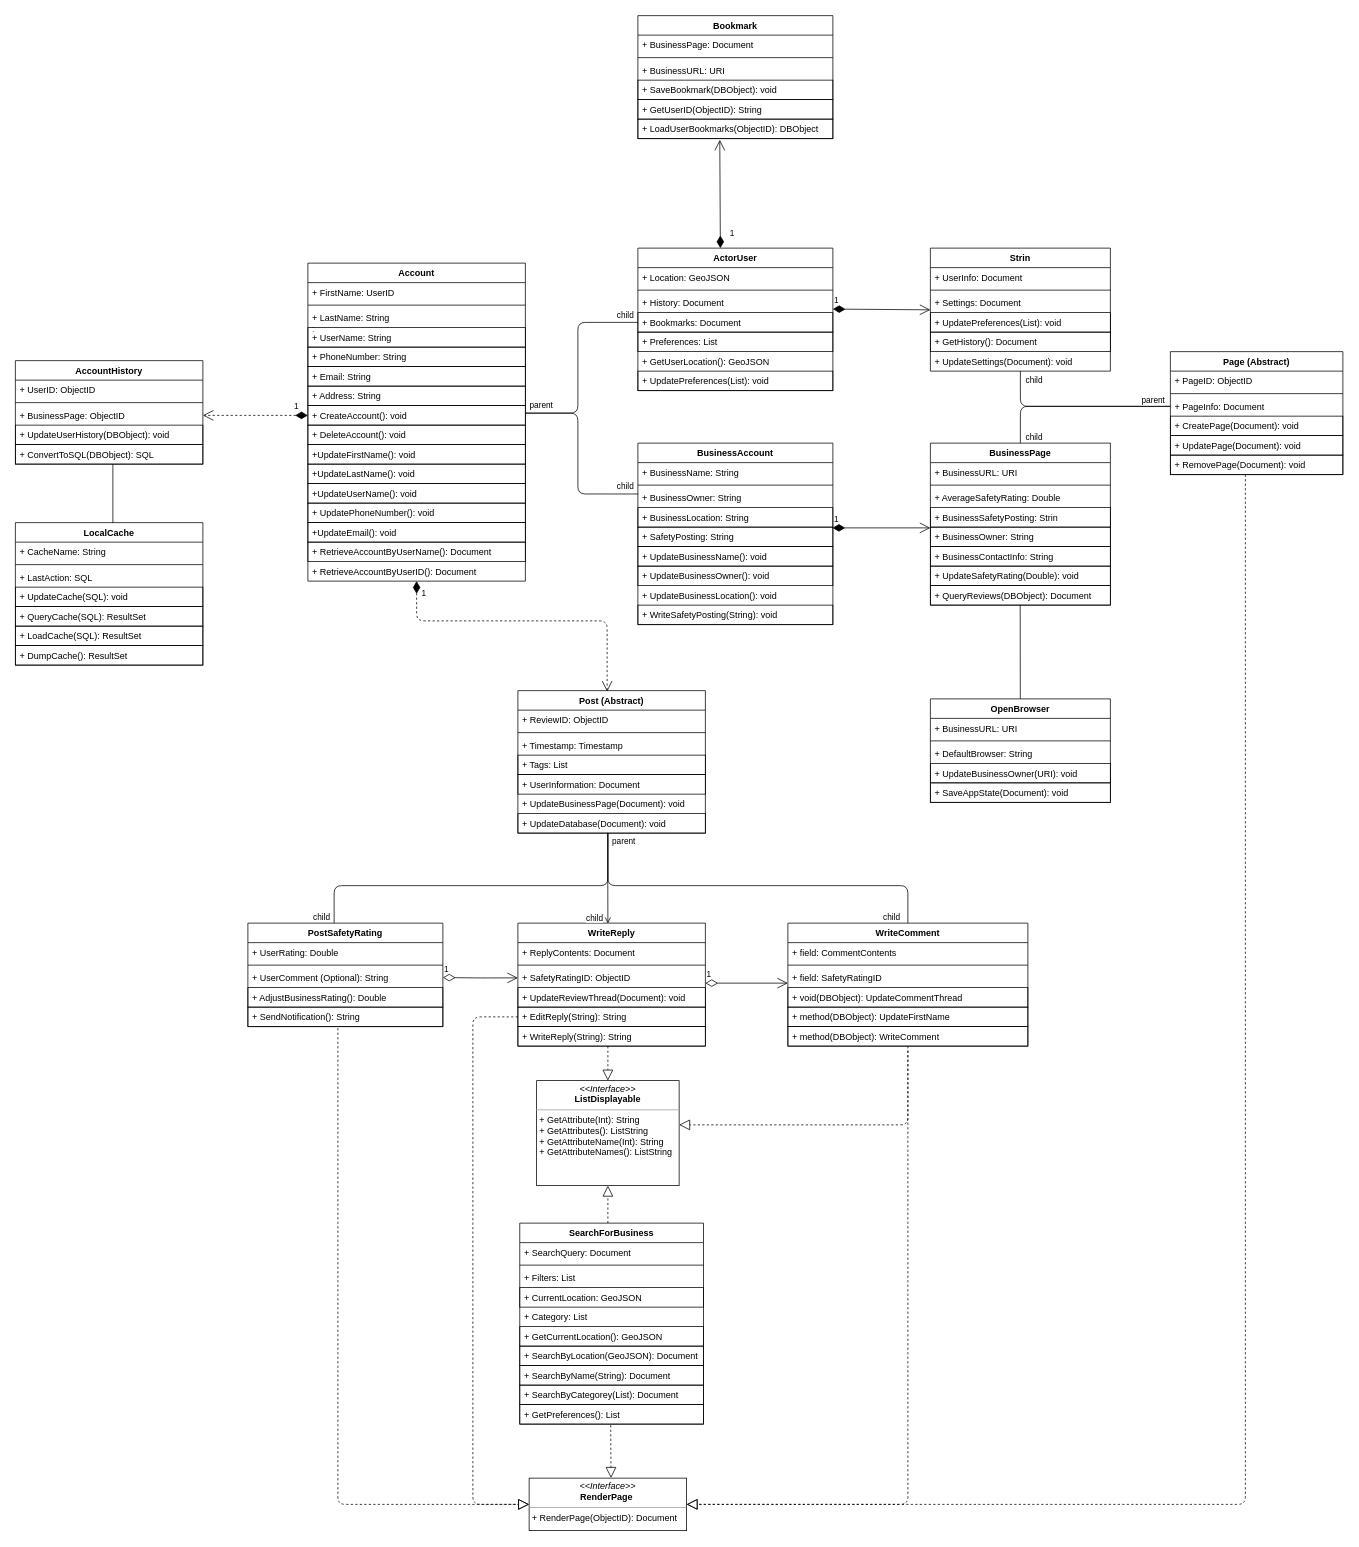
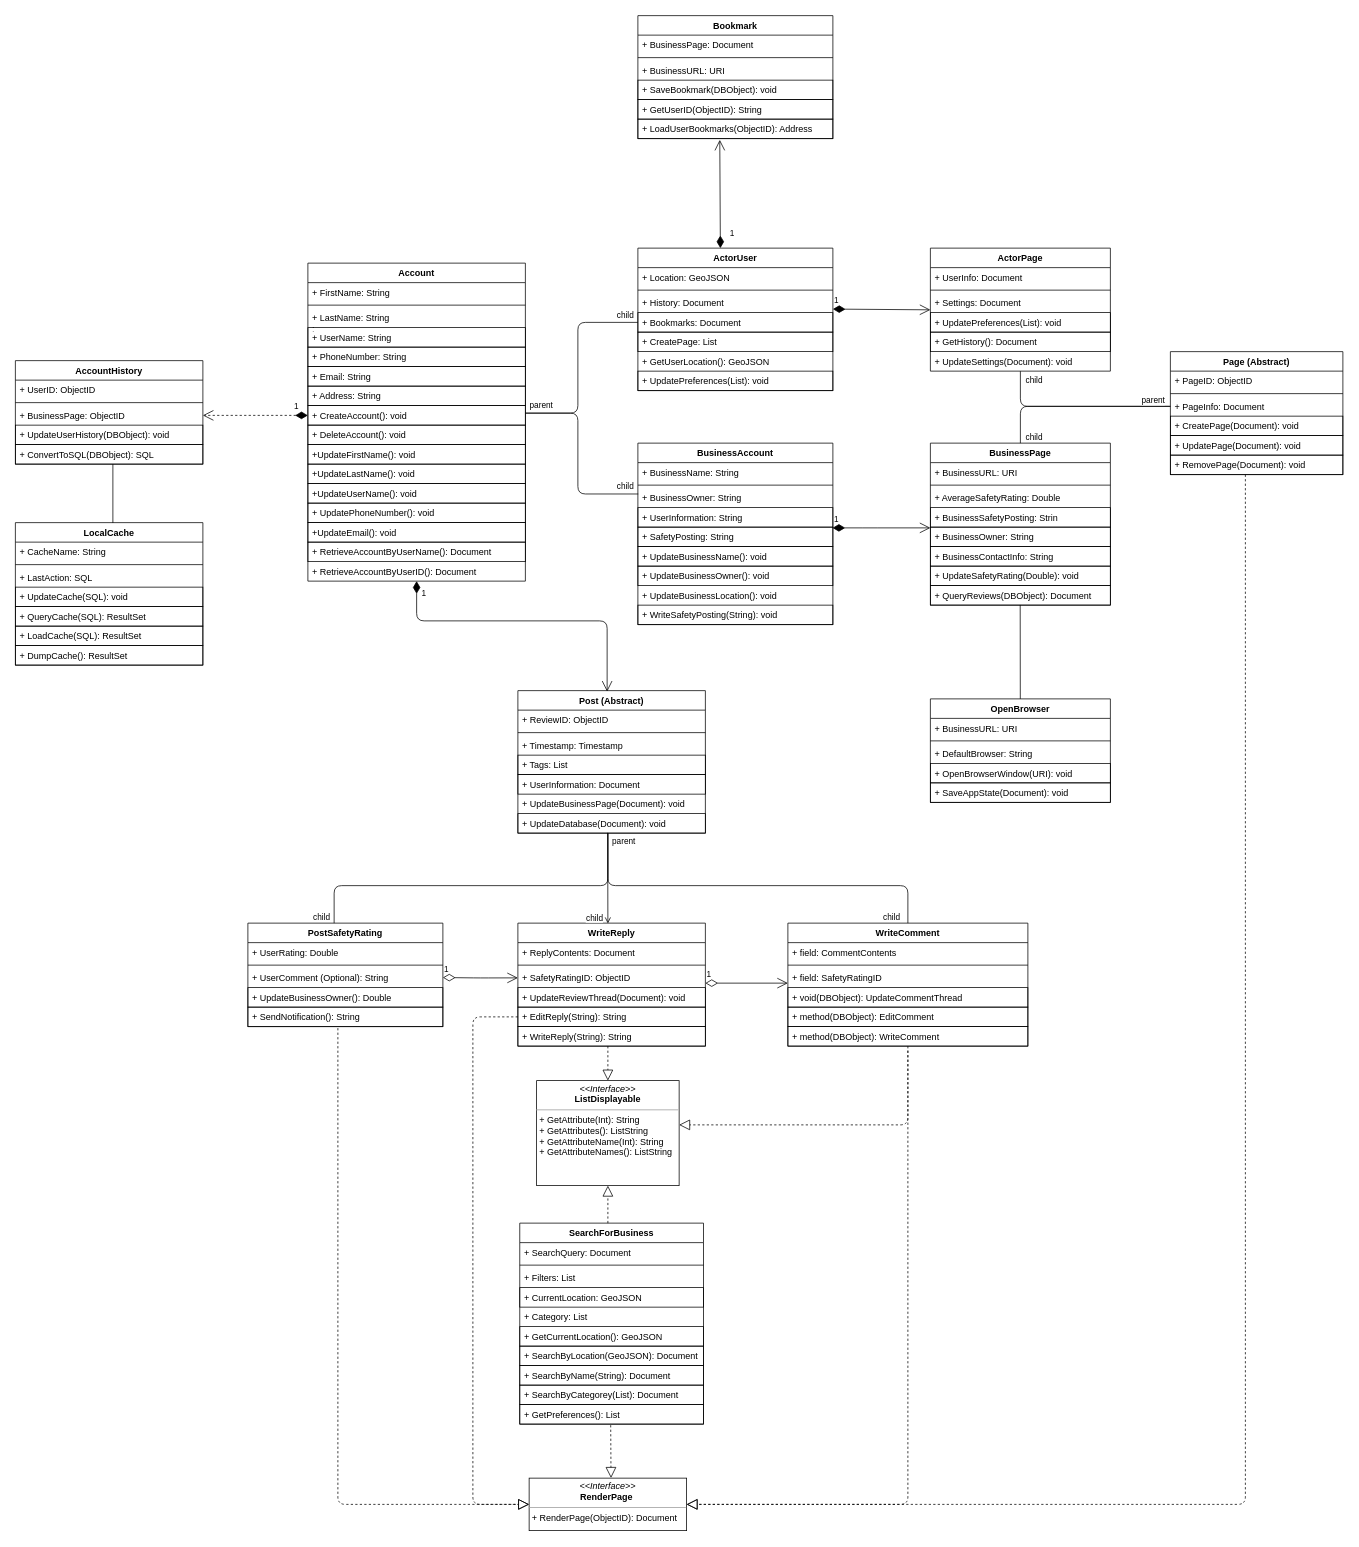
(737, 129) -> (734, 129)
(1020, 258) -> (1020, 258)
(355, 293) -> (354, 293)
(685, 342) -> (683, 342)
(701, 518) -> (699, 518)
(531, 621) -> (531, 621)
(1009, 773) -> (1004, 773)
(326, 998) -> (324, 998)
(876, 1017) -> (865, 1017)
